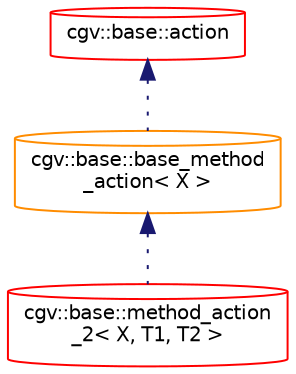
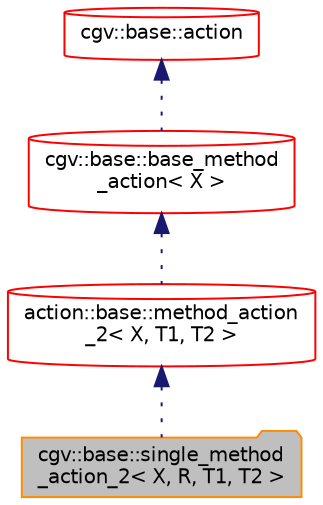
(148, 172) -> (162, 172)
(148, 325) -> (162, 325)
none -> (162, 467)
